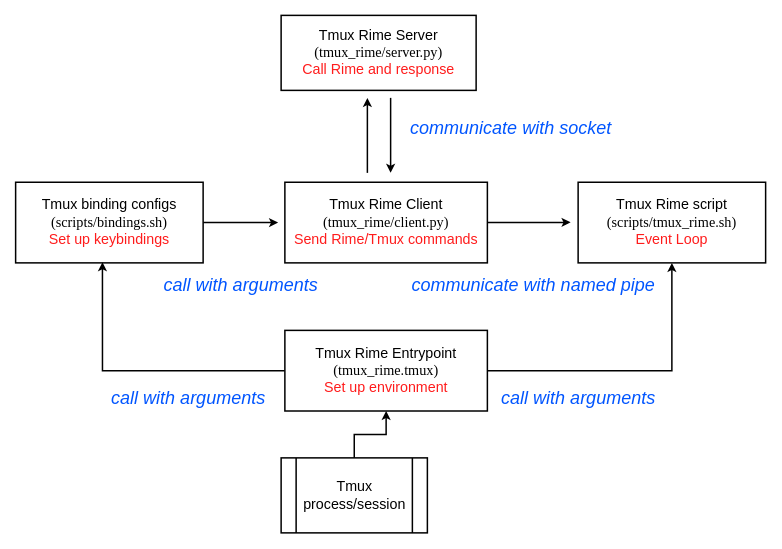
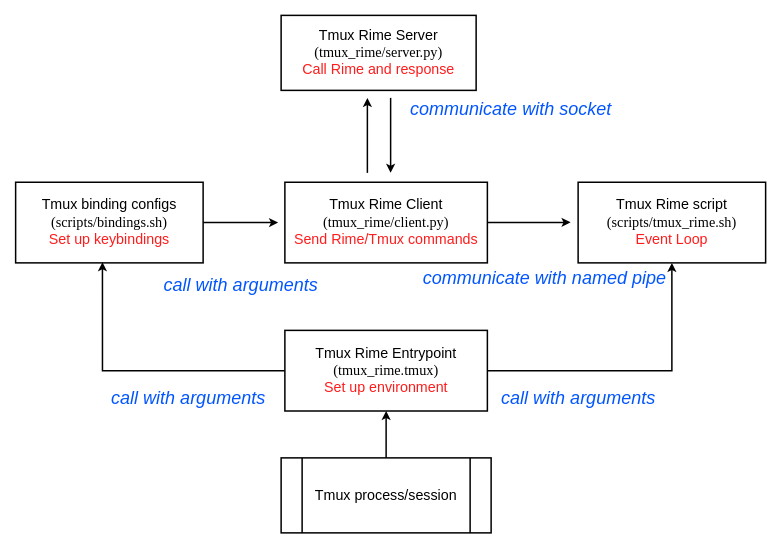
(510, 128) -> (510, 109)
(533, 285) -> (544, 278)
(354, 495) -> (386, 495)
